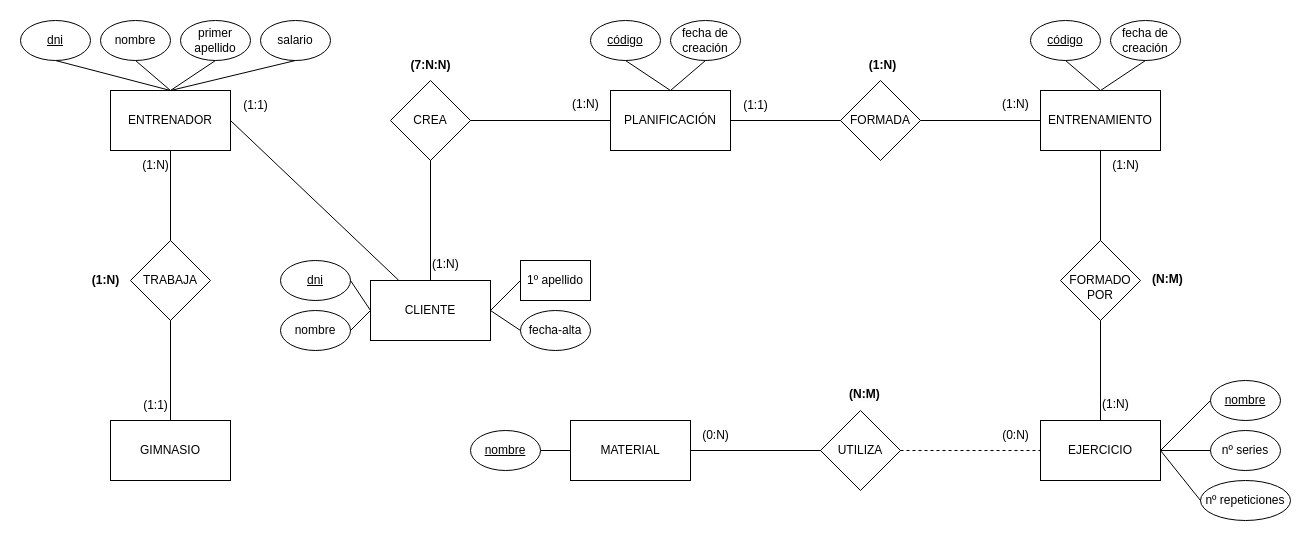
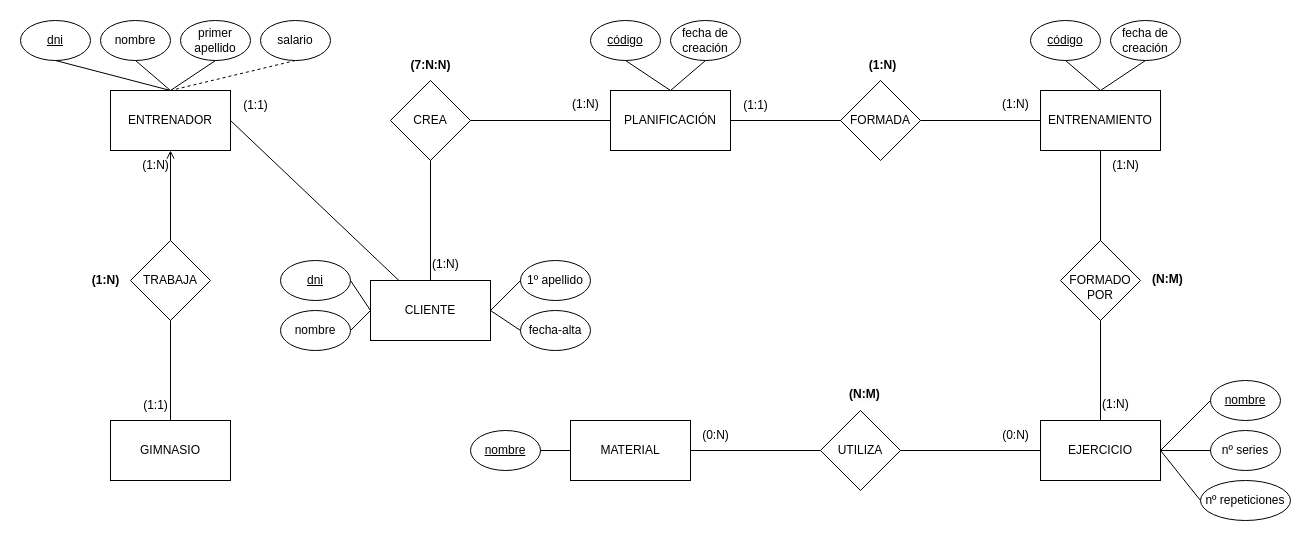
(233, 76) -> (233, 76)
(171, 156) -> (171, 156)
(556, 281) -> (556, 281)
(971, 451) -> (971, 451)
